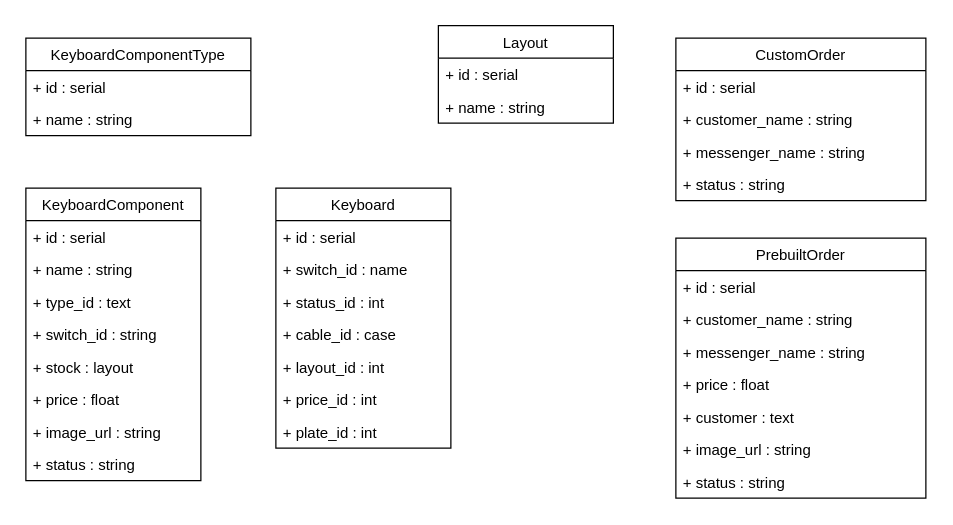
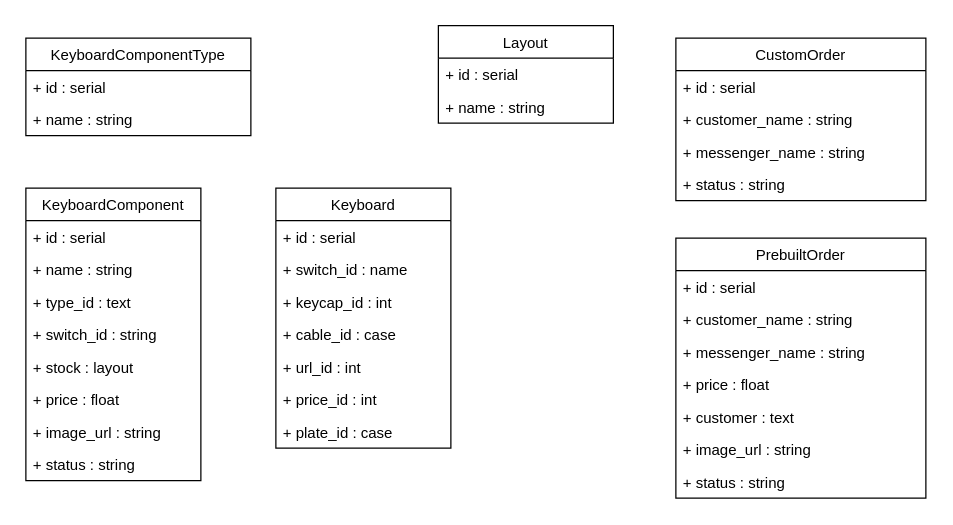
(342, 303) -> (342, 303)
(340, 368) -> (328, 368)
(336, 433) -> (342, 433)
